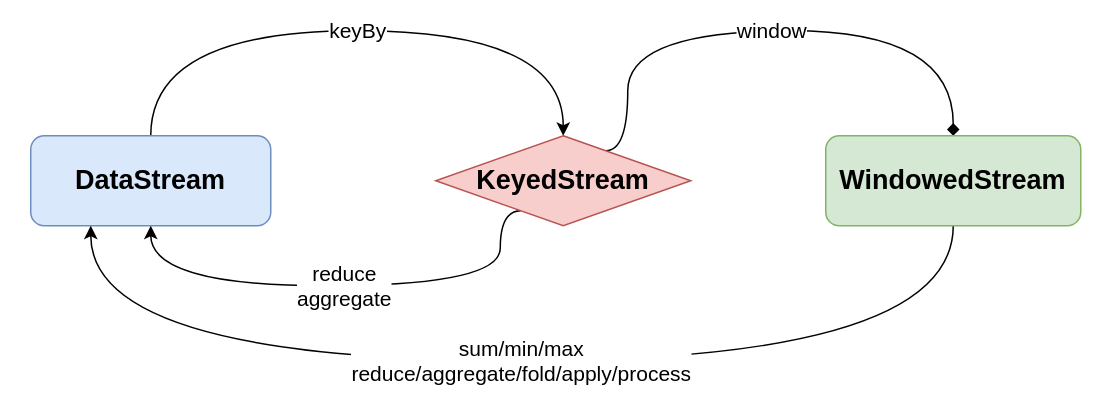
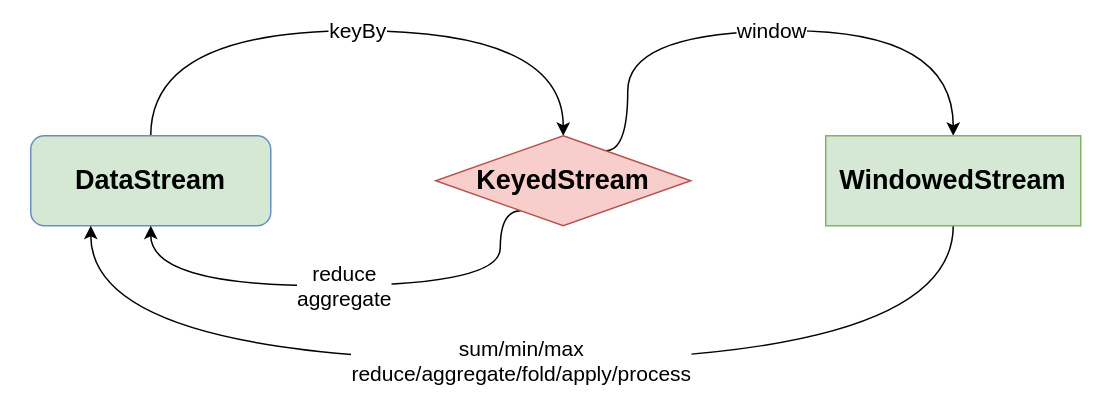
(953, 123) -> (953, 124)
(151, 181) -> (151, 181)
(953, 181) -> (953, 181)
